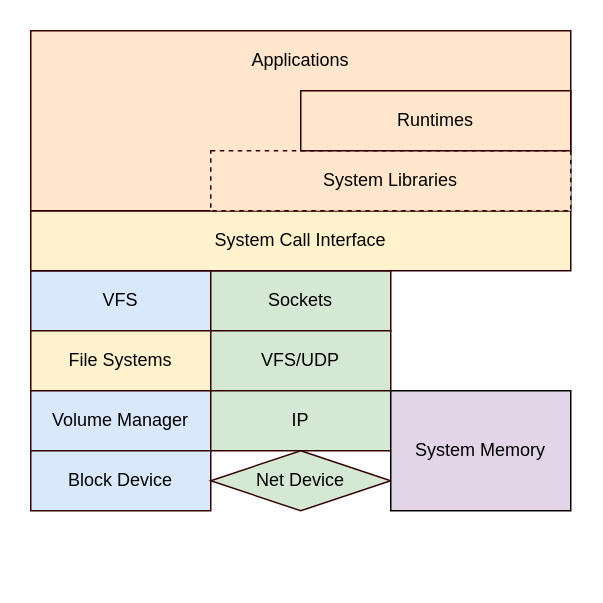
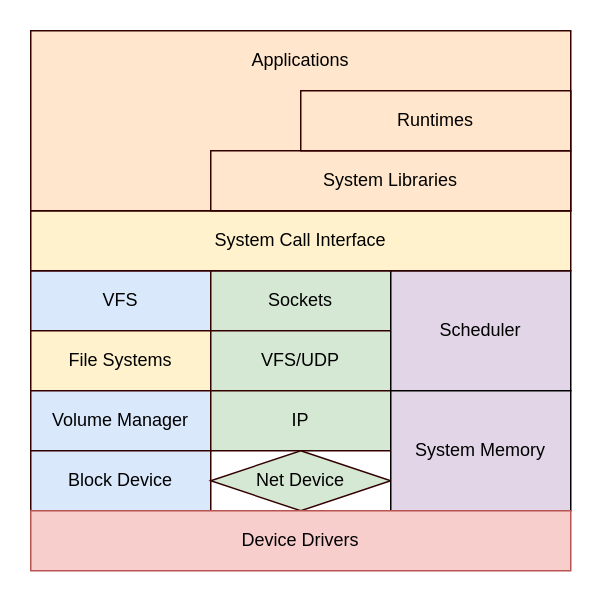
(391, 181) -> (391, 181)
none -> (481, 331)
none -> (301, 541)
